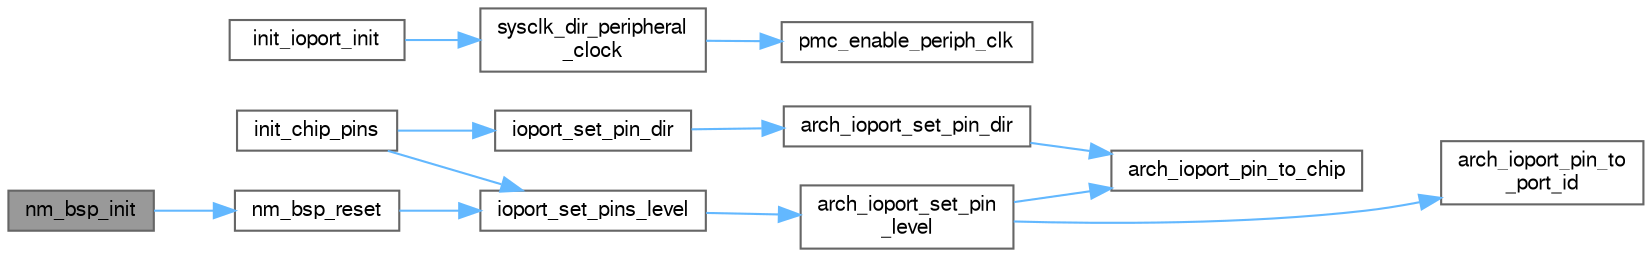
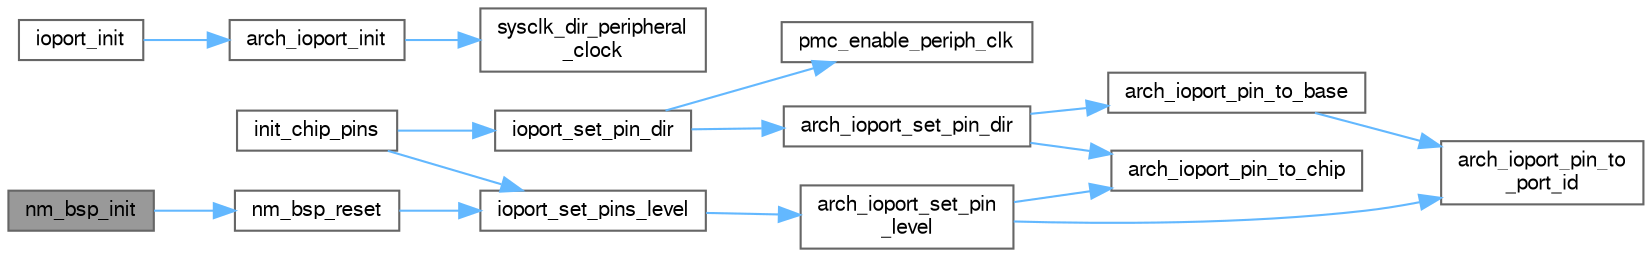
none -> (81, 40)
(317, 40) -> (317, 40)
(733, 41) -> (740, 89)
none -> (1237, 93)
